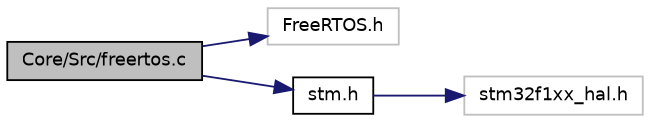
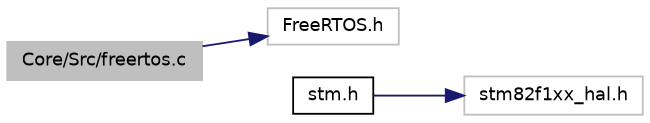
(105, 61) -> (105, 61)
(239, 81) -> none
(554, 96) -> (554, 96)
